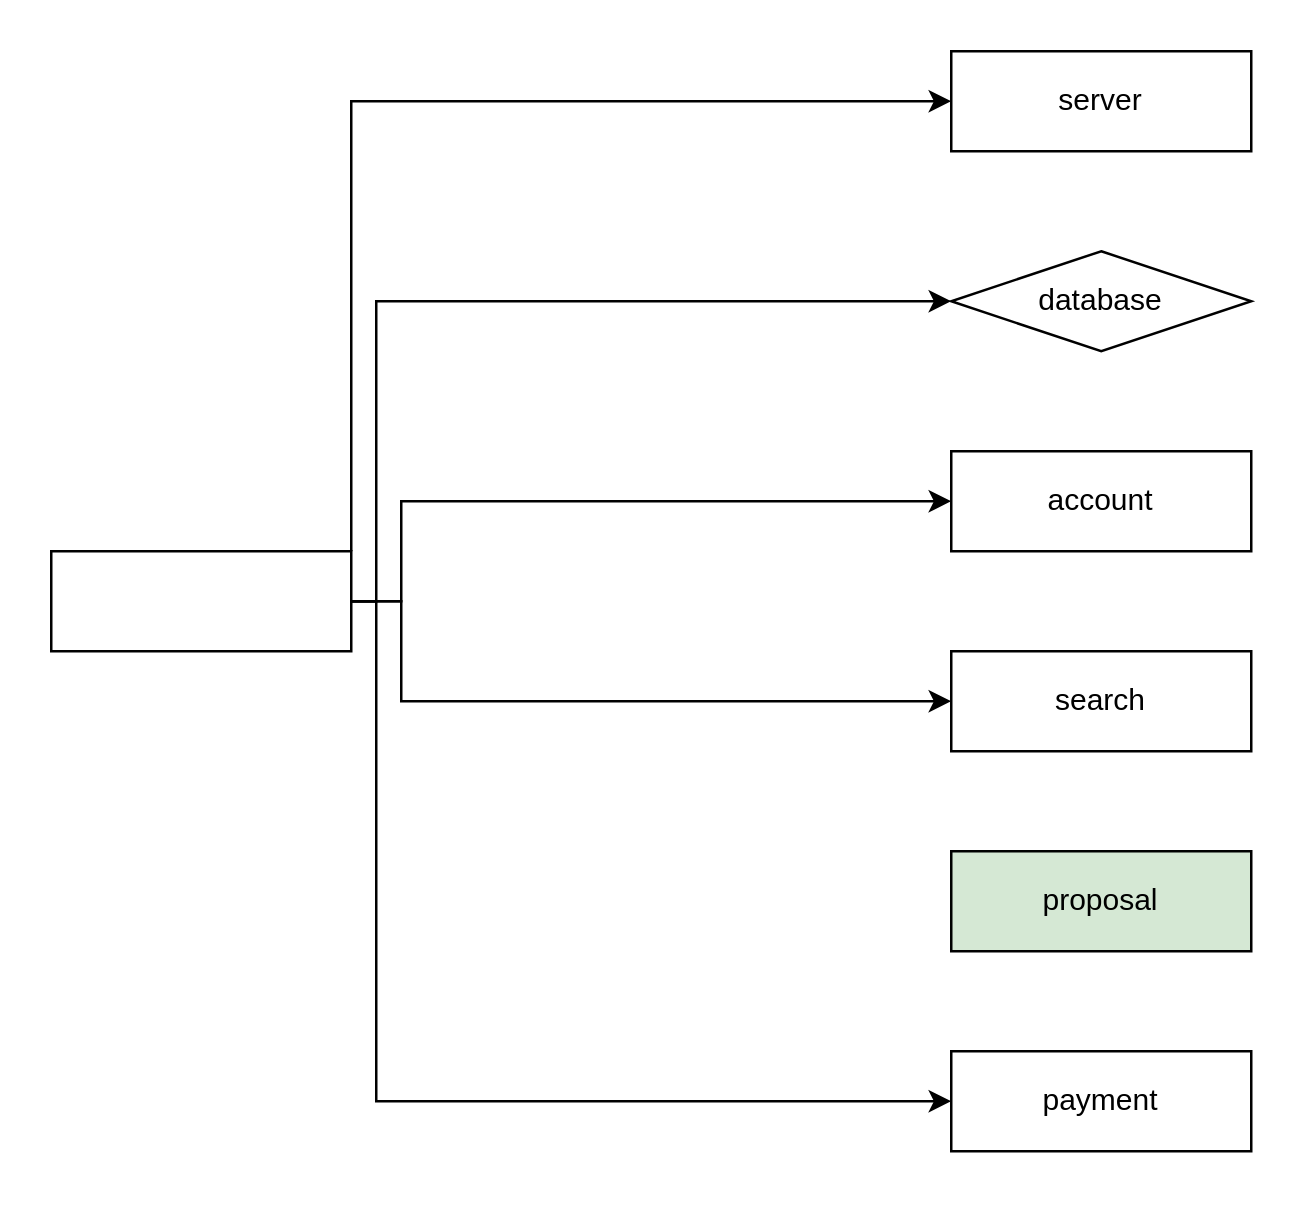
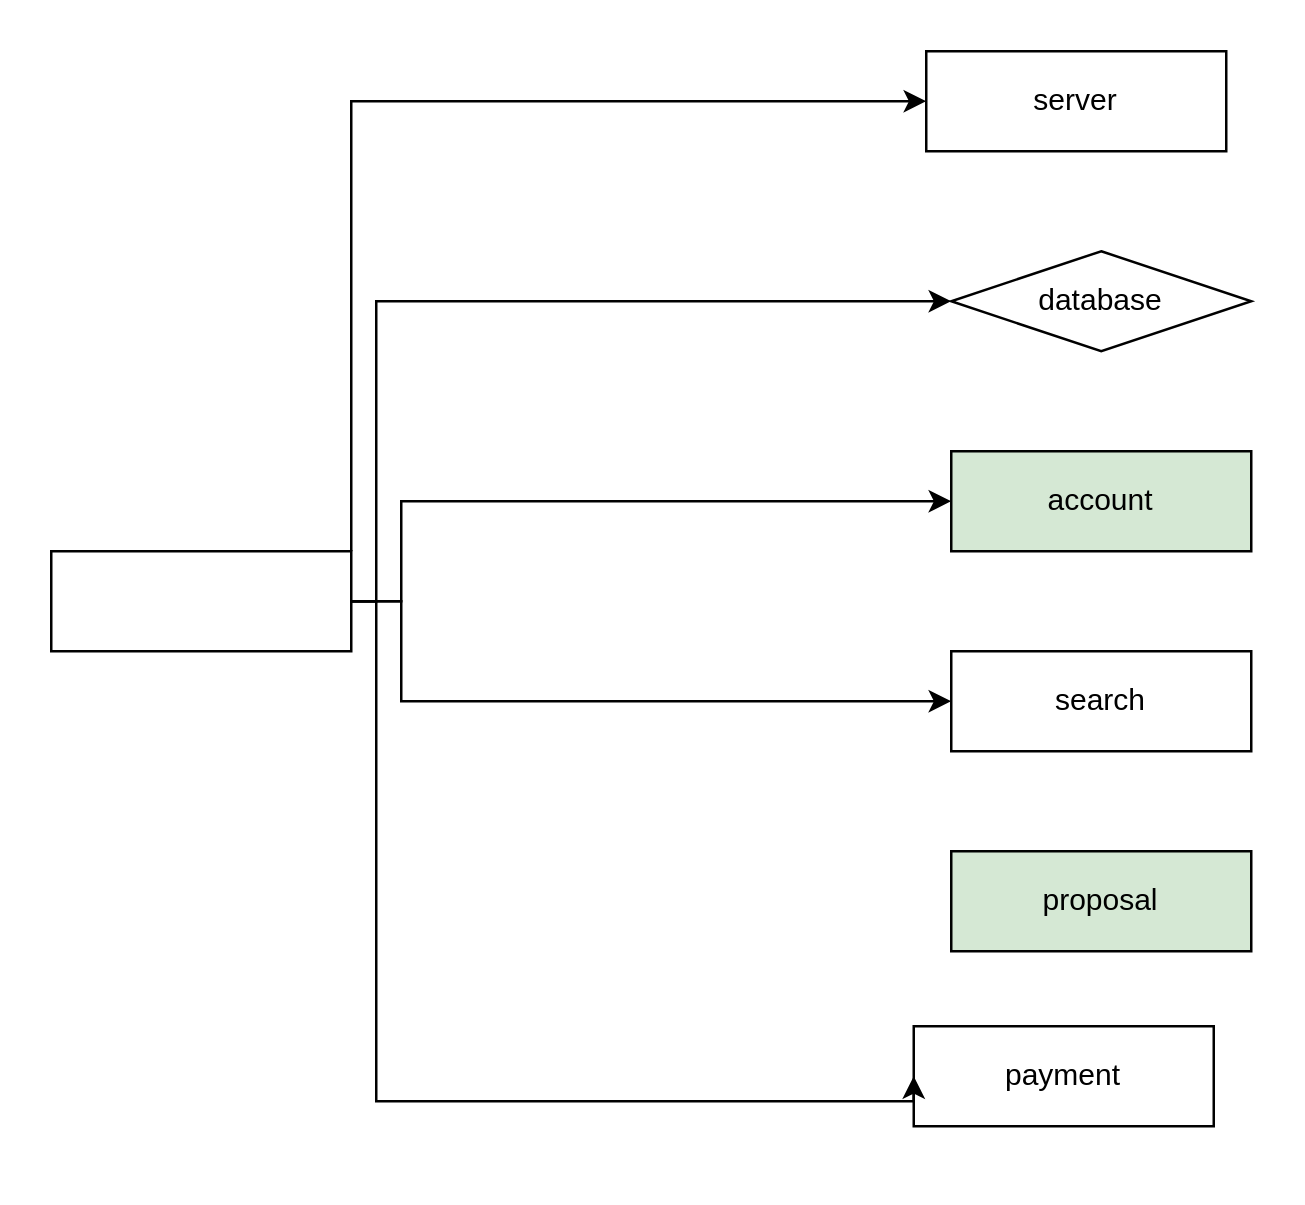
(1101, 101) -> (1076, 101)
(1101, 501) -> (1101, 501)
(1101, 1101) -> (1064, 1076)
